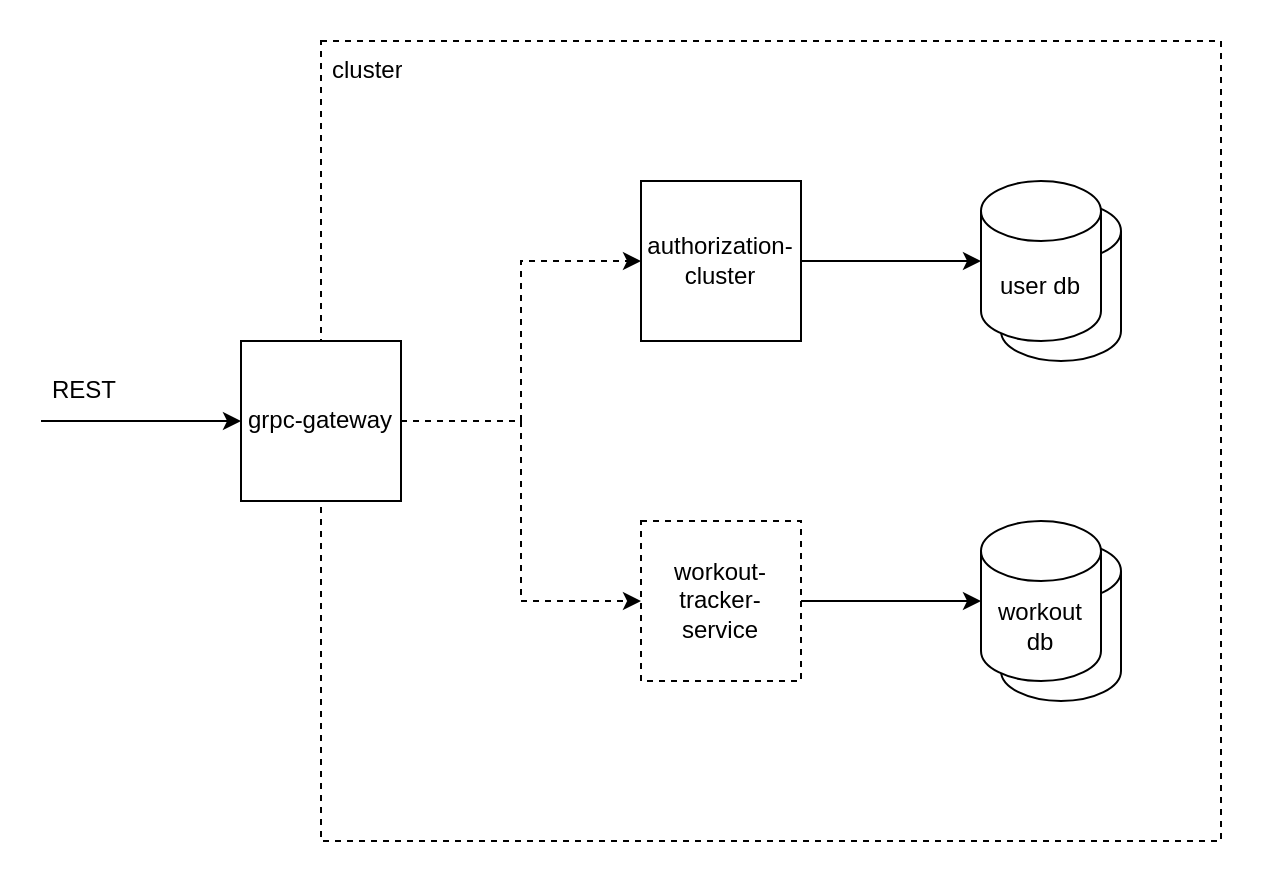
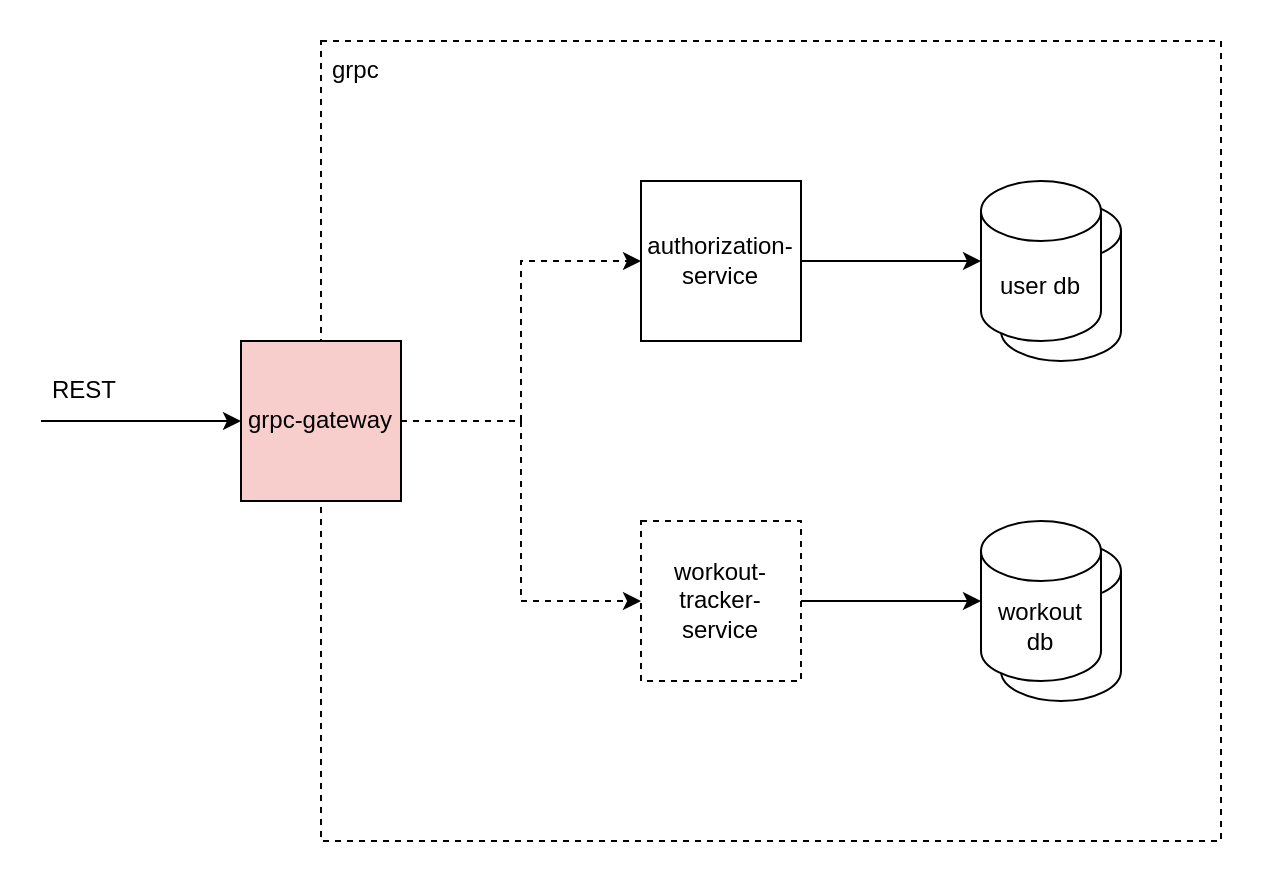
(377, 71) -> (360, 71)
(721, 261) -> (721, 261)
(321, 421) -> (321, 421)
